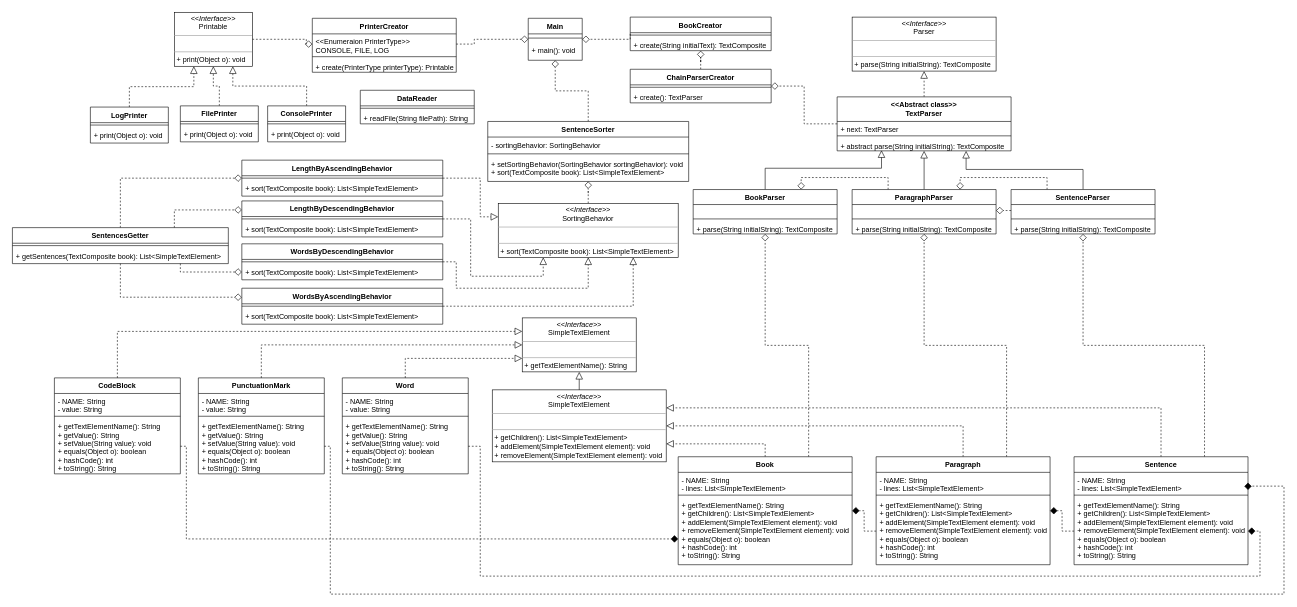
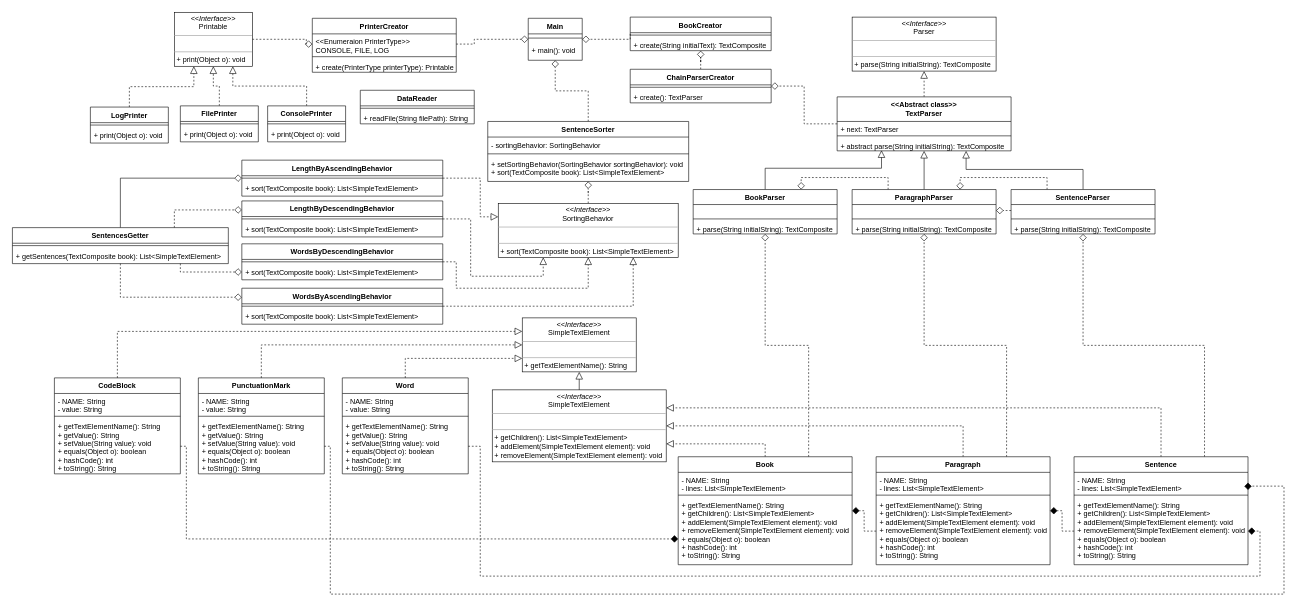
(152, 178) -> (152, 178)
